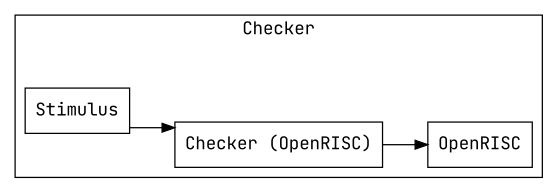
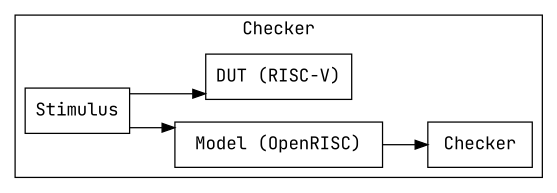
none -> (279, 77)
(279, 145) -> (279, 145)
(480, 145) -> (480, 145)
